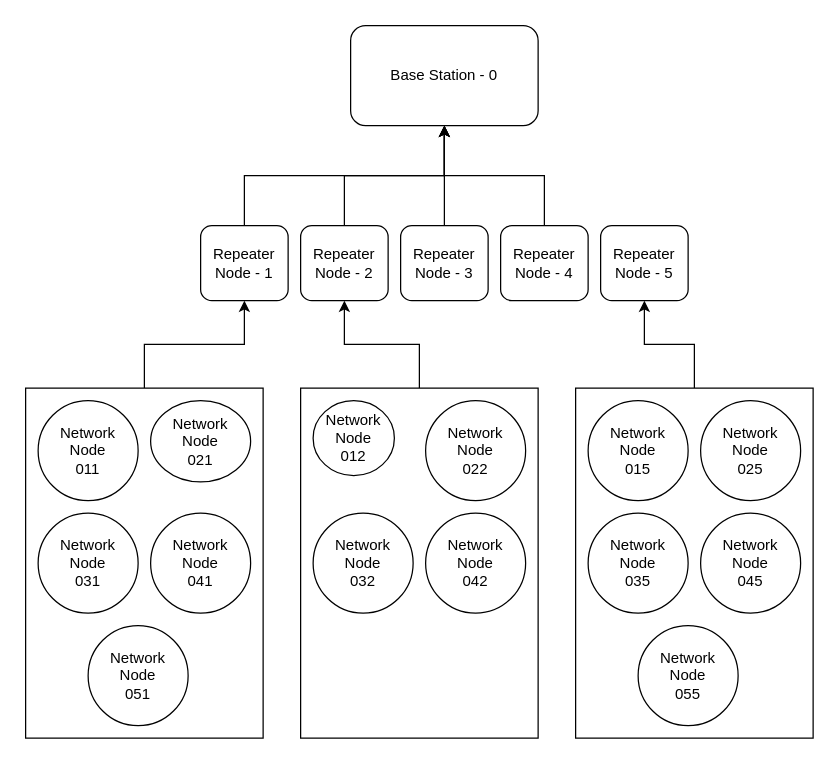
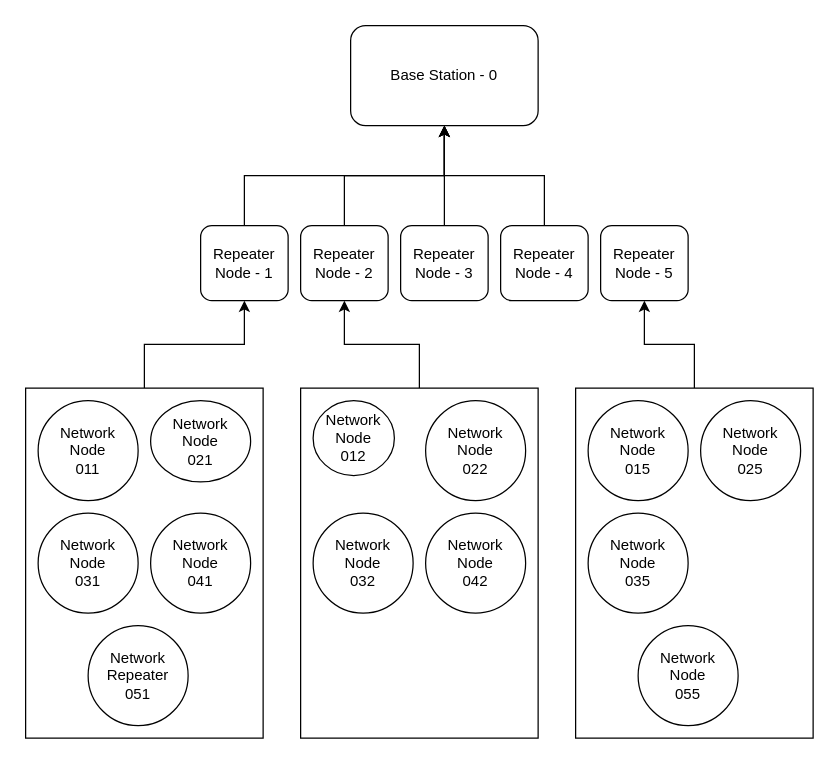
(751, 563) -> none
(138, 676) -> (138, 676)
